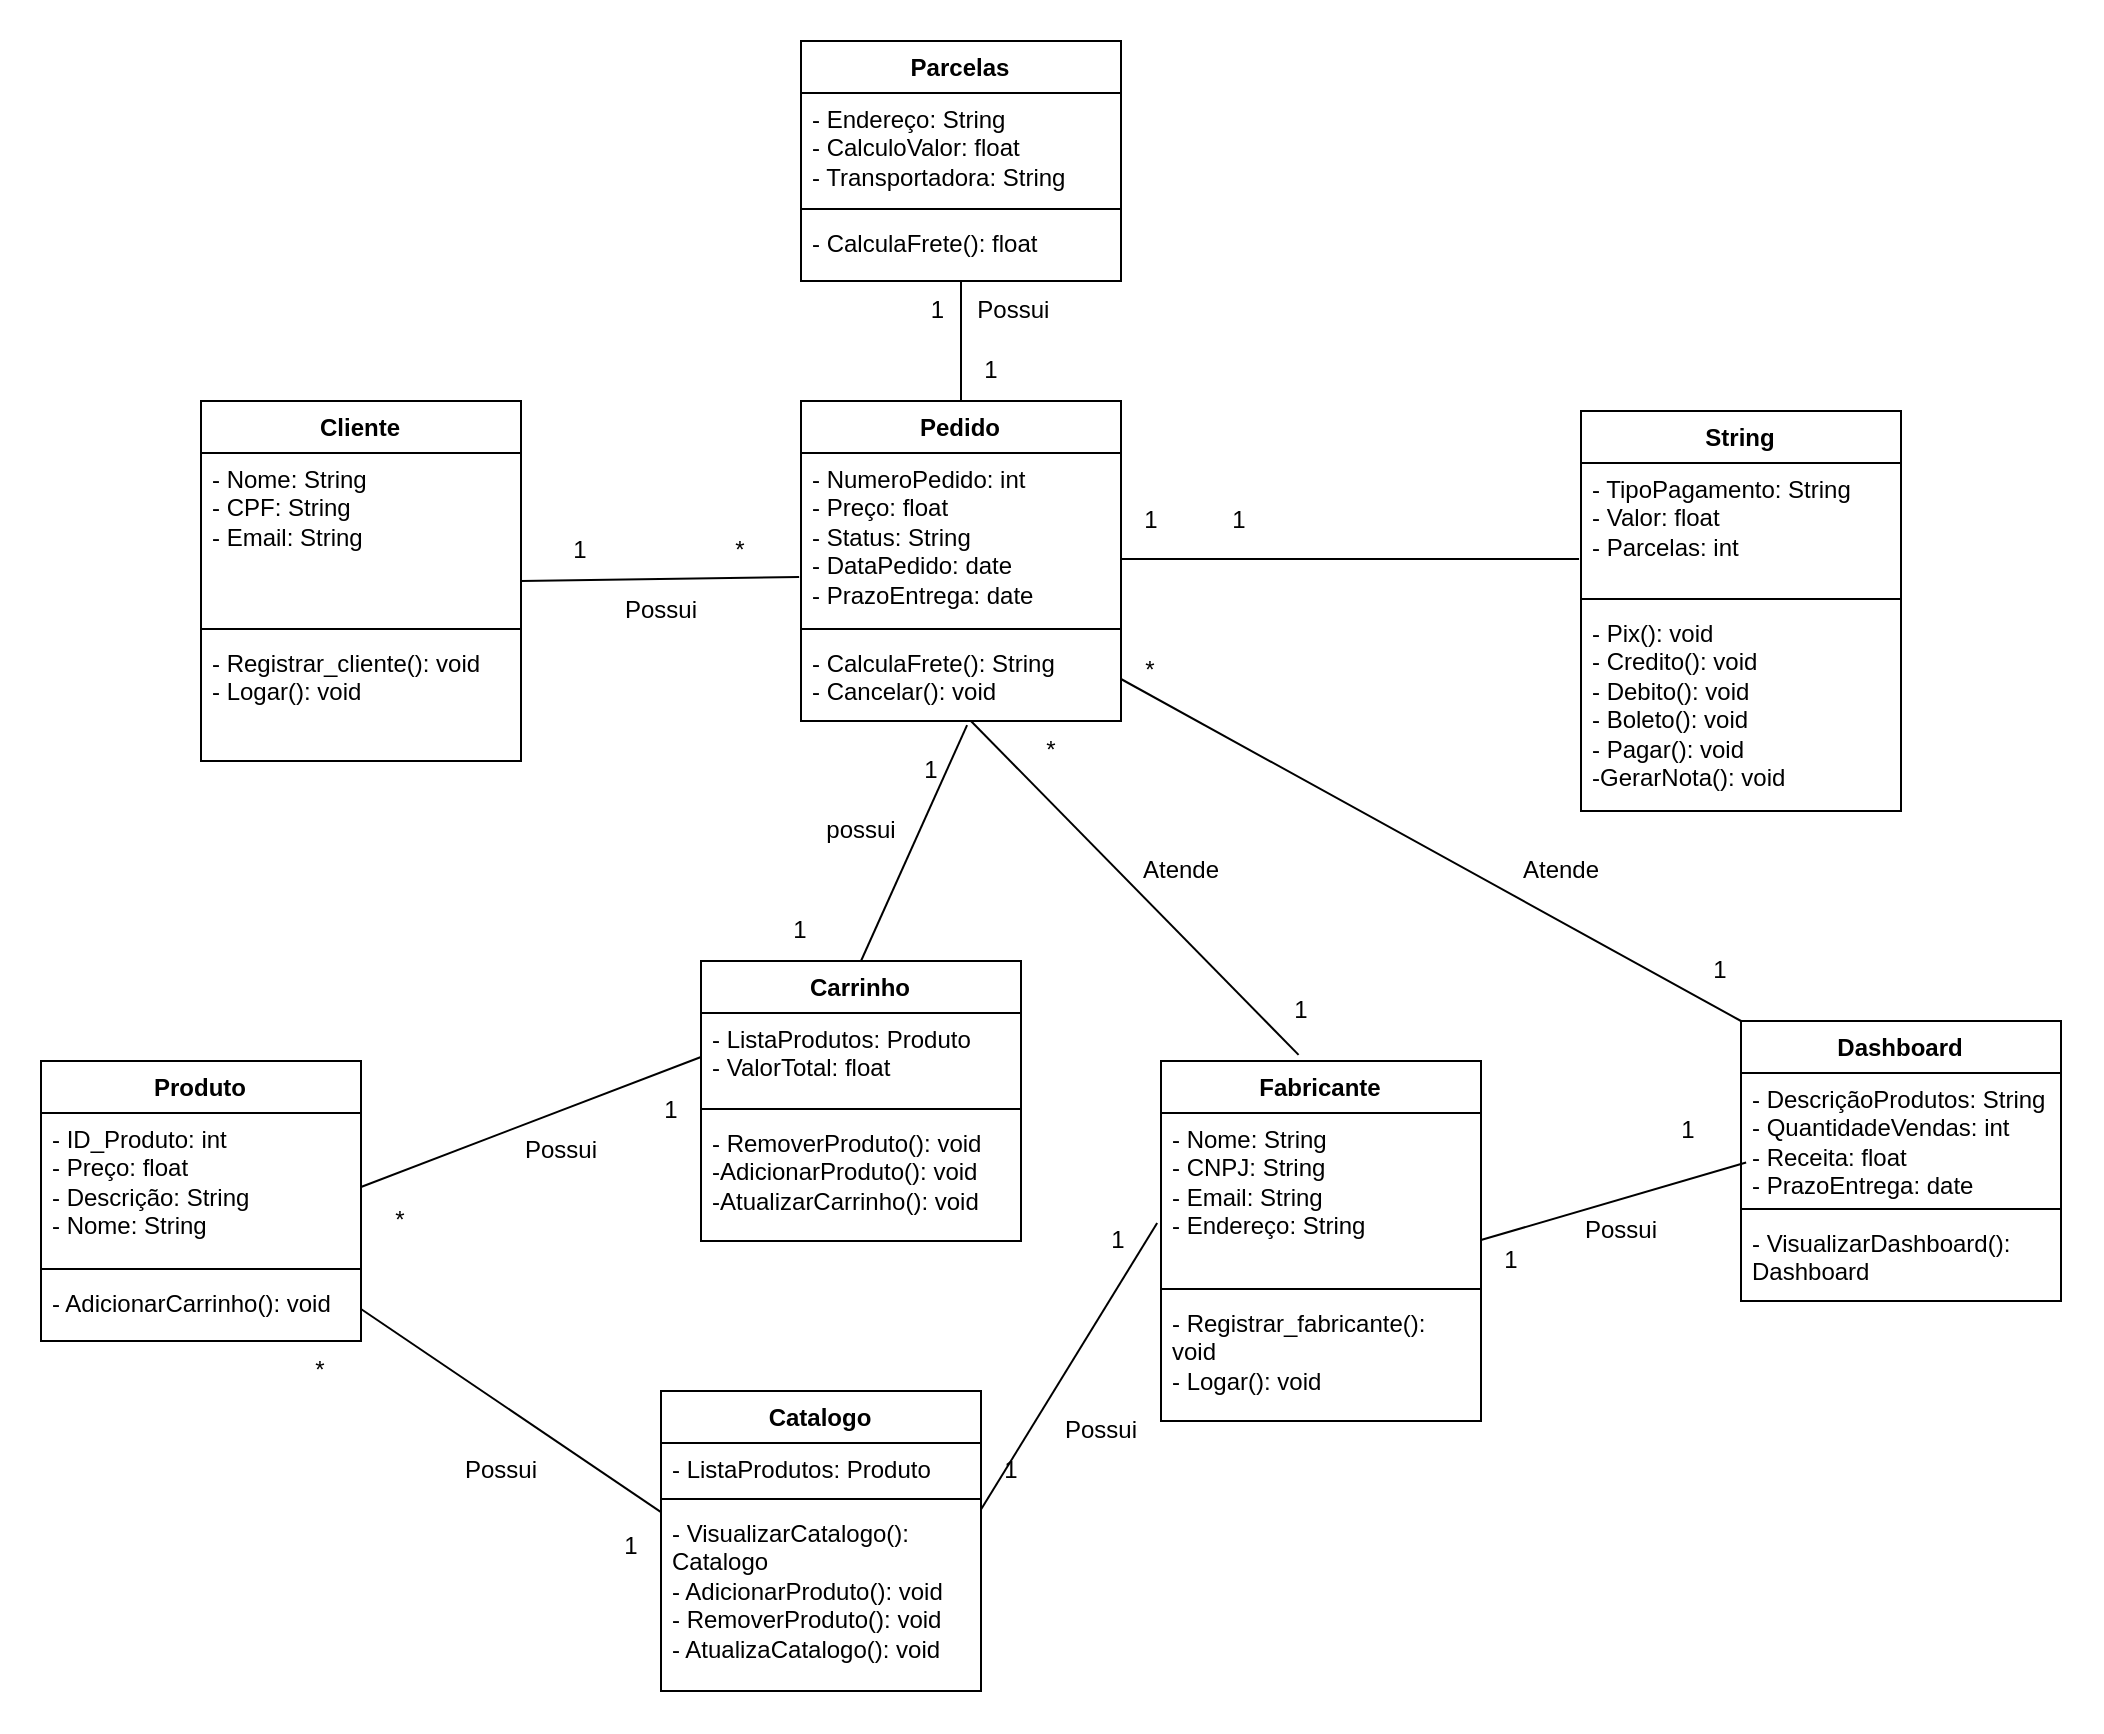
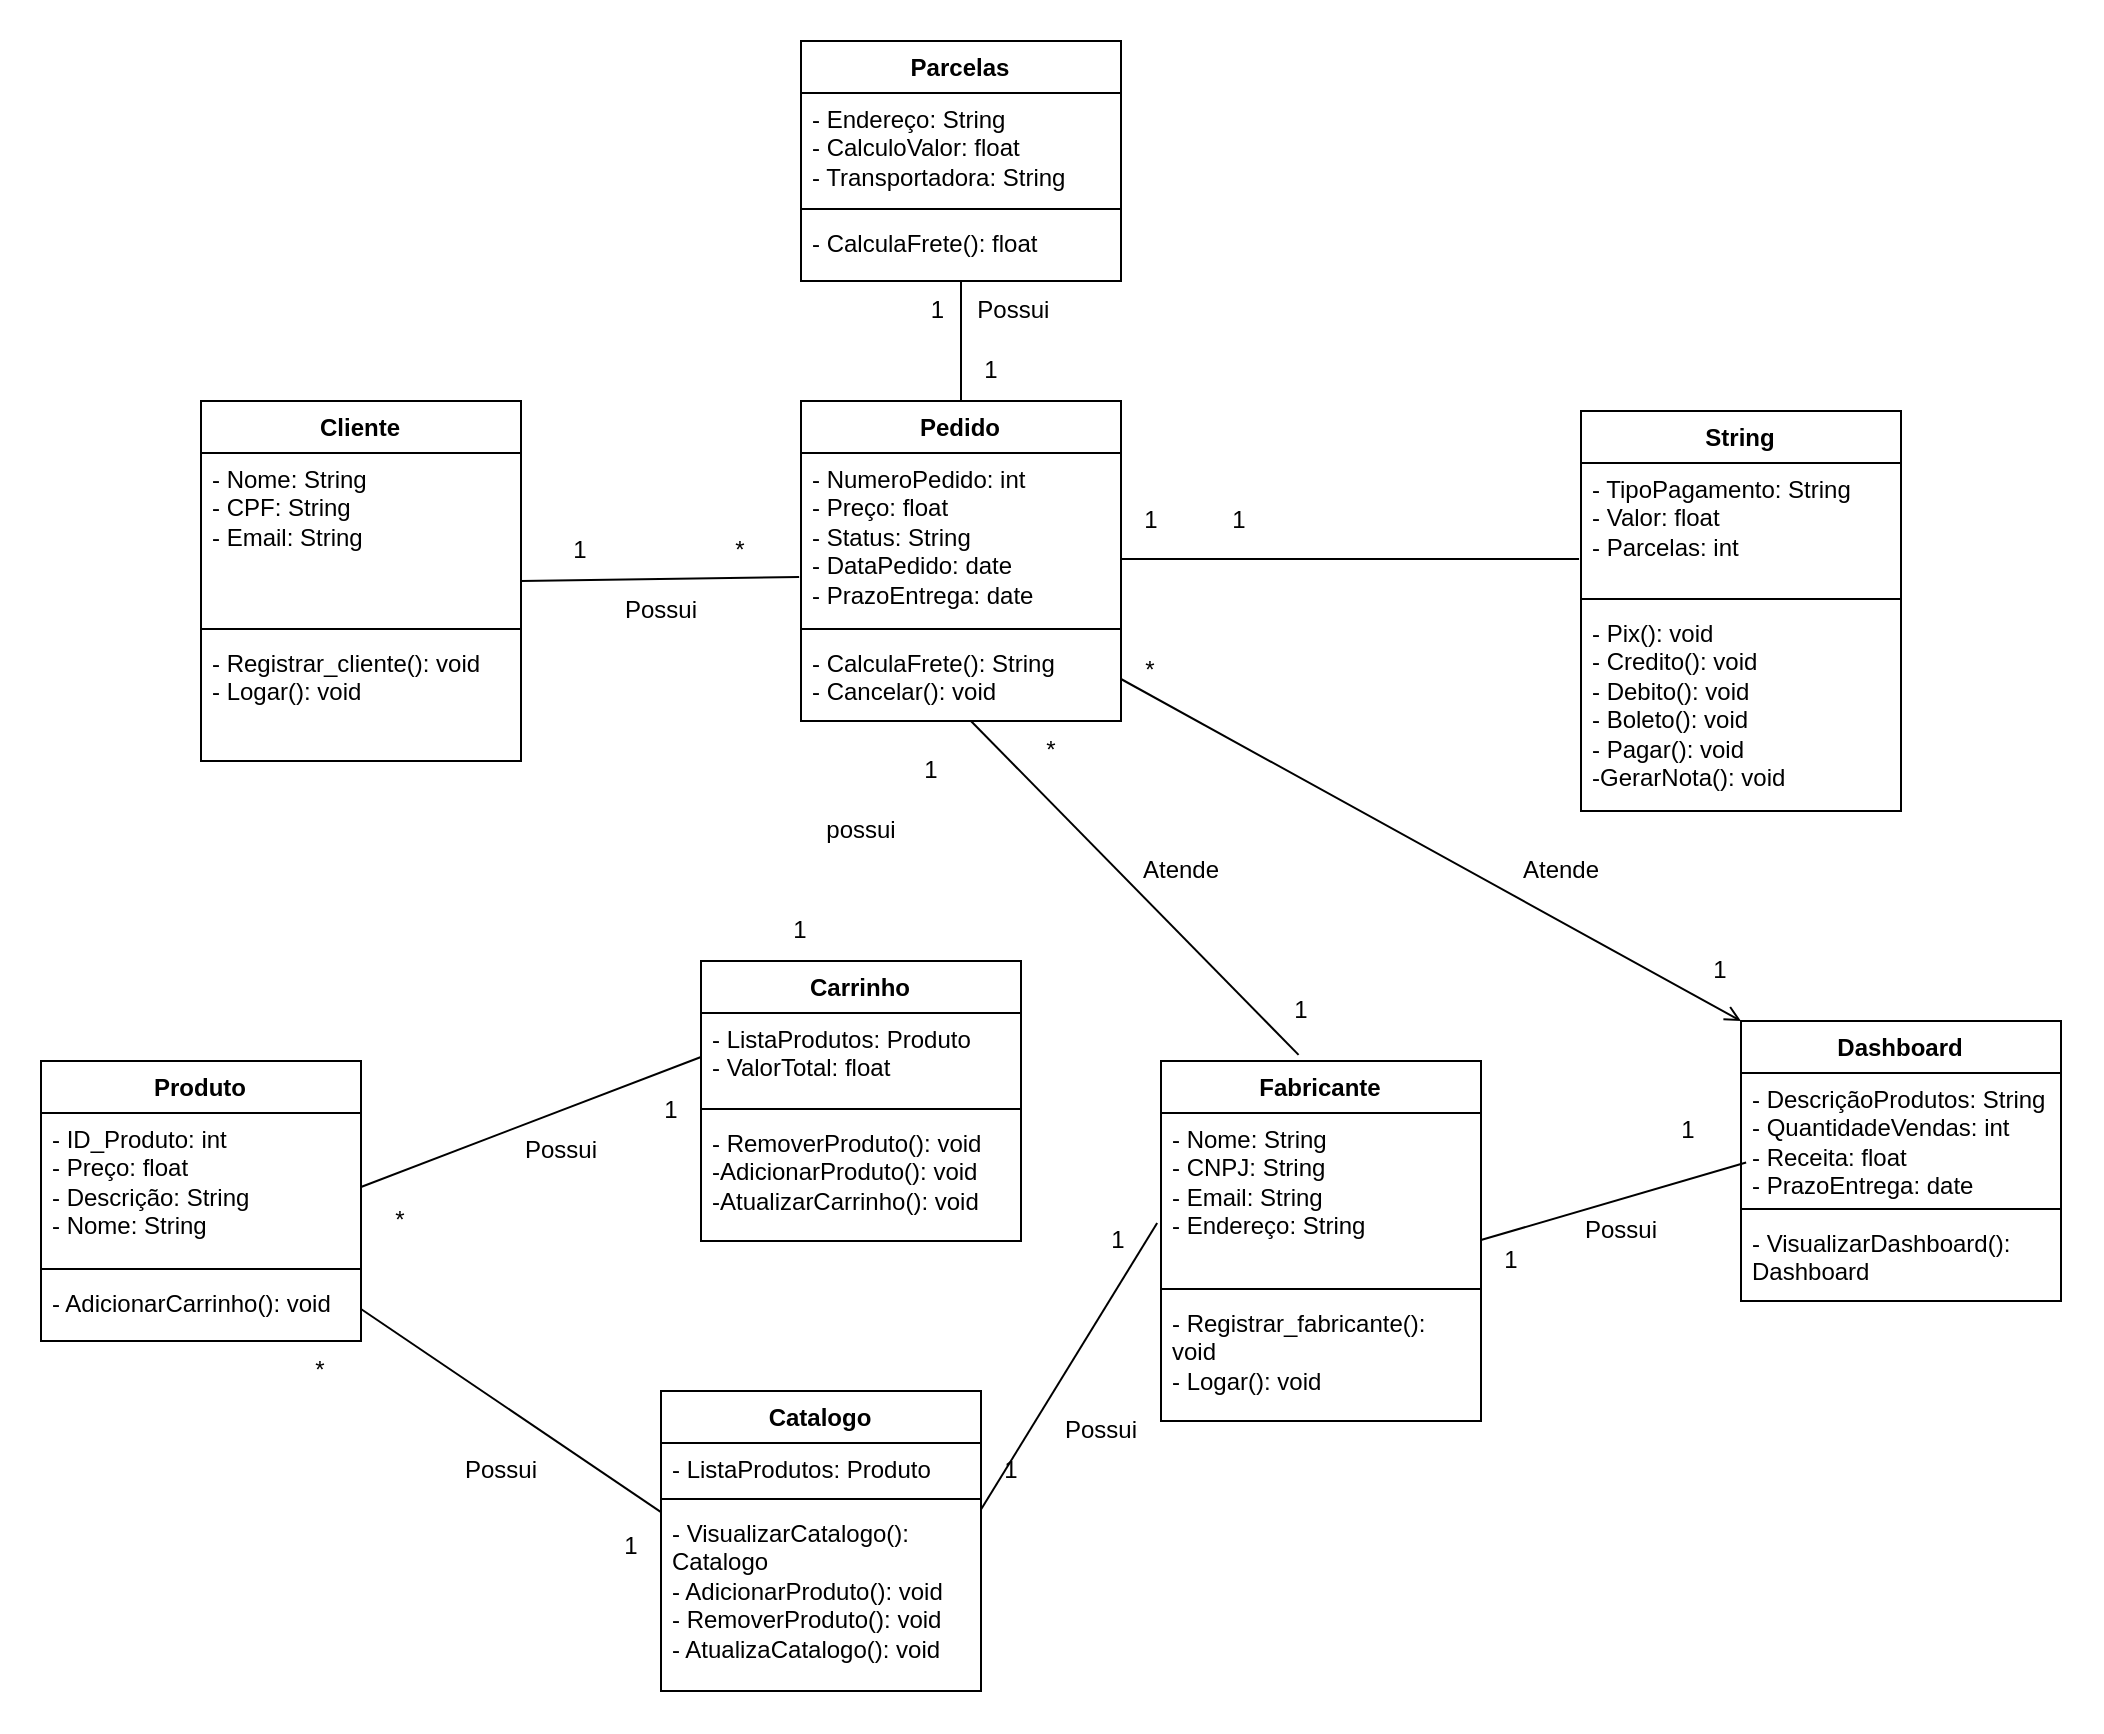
(914, 843) -> none
(1736, 1018) -> (1734, 1017)
